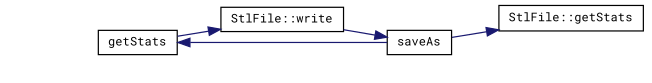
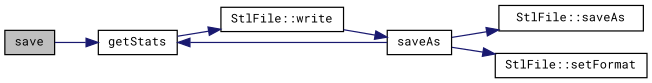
(571, 18) -> (571, 18)
none -> (30, 42)
none -> (571, 66)
